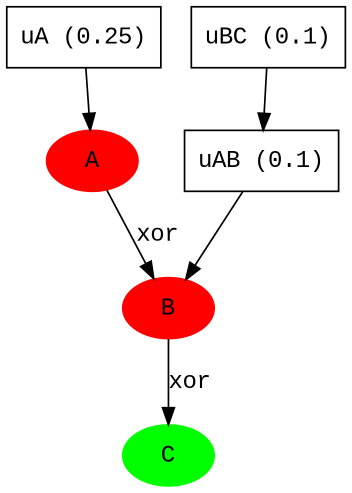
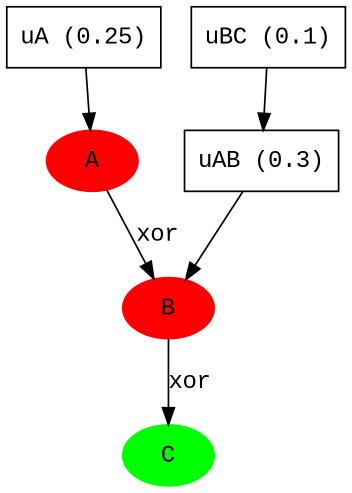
(262, 161) -> (262, 161)
